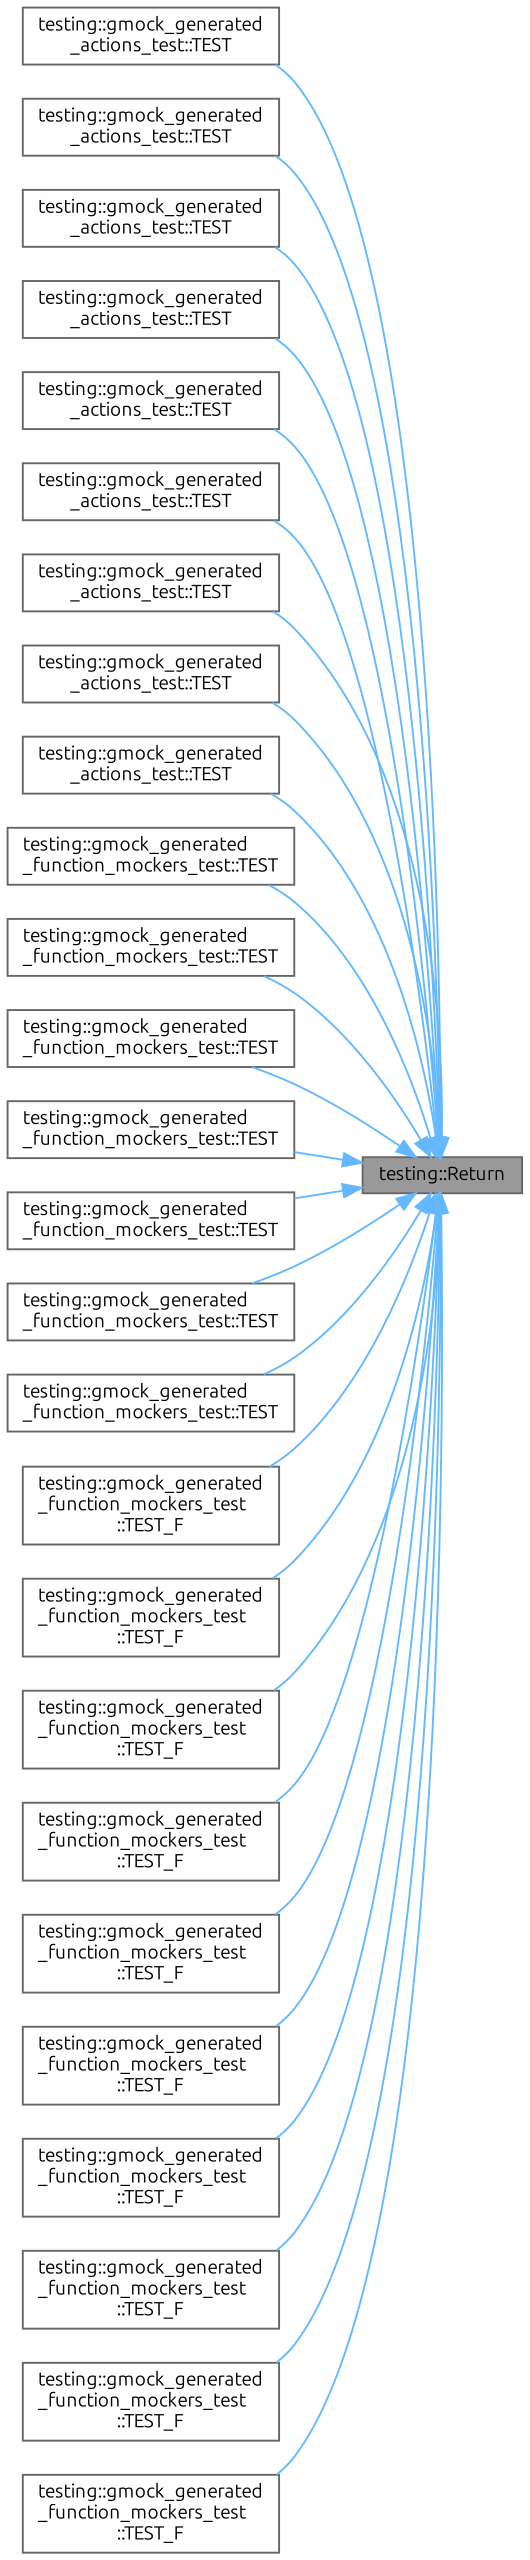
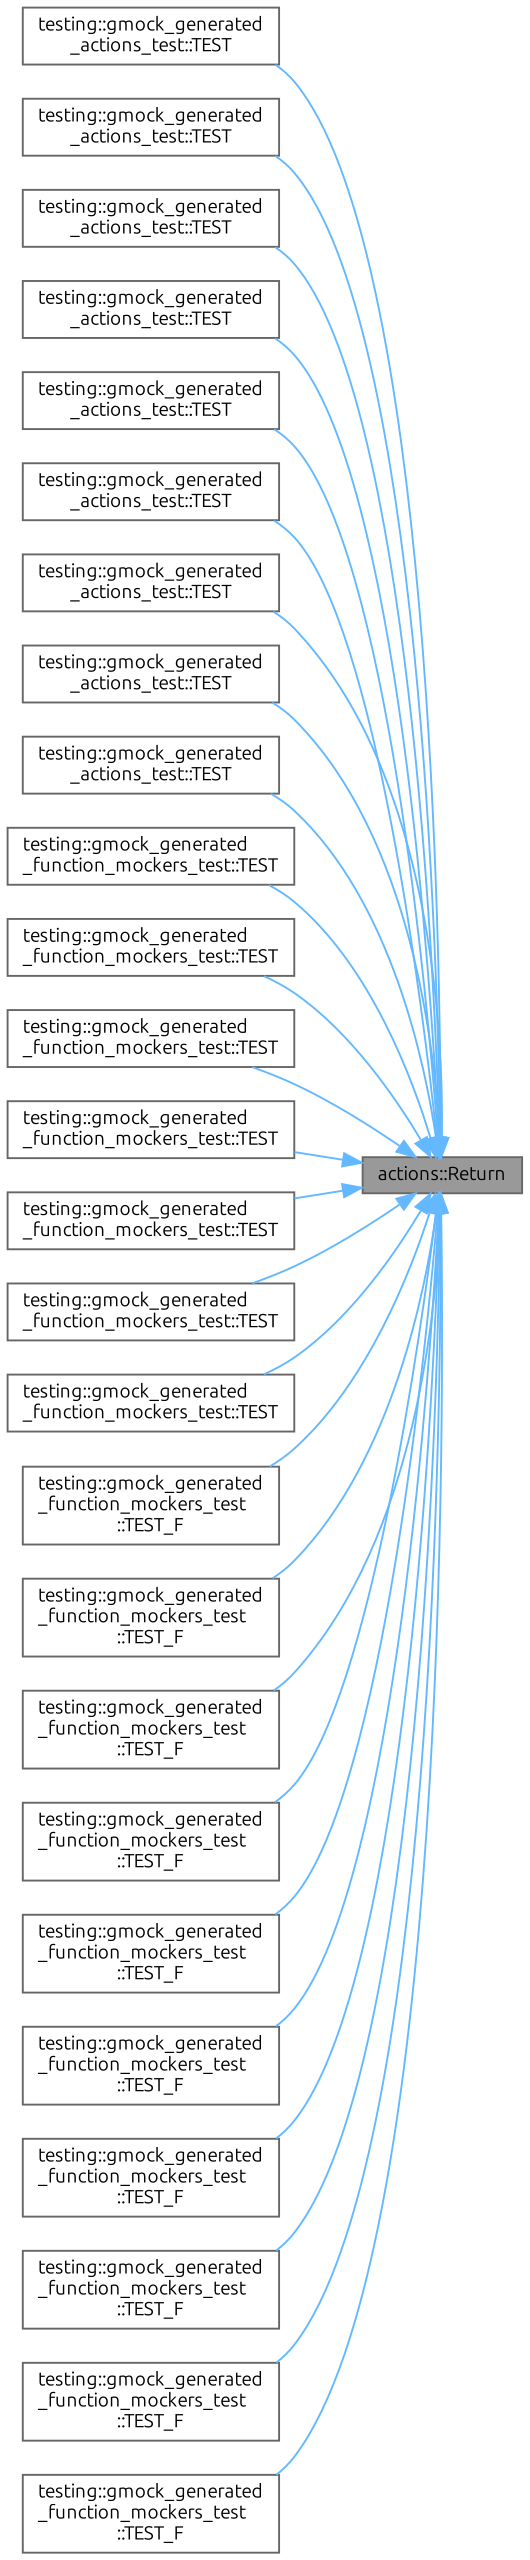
(442, 1175) -> (442, 1175)
